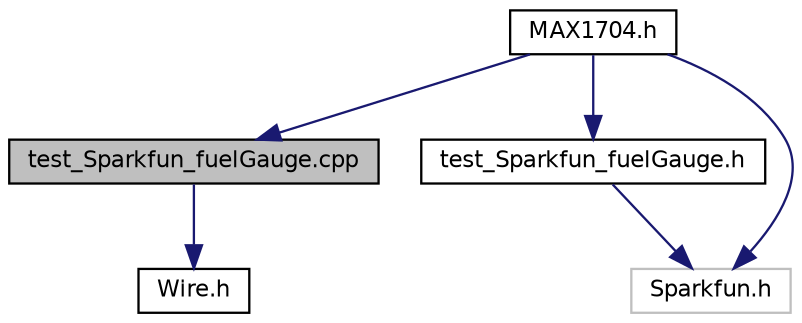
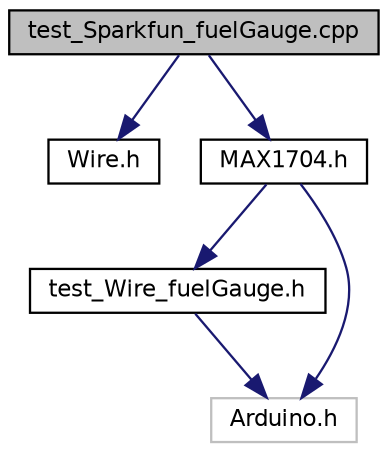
(405, 94) -> (232, 88)
(593, 162) -> (178, 291)
(711, 291) -> (284, 420)
